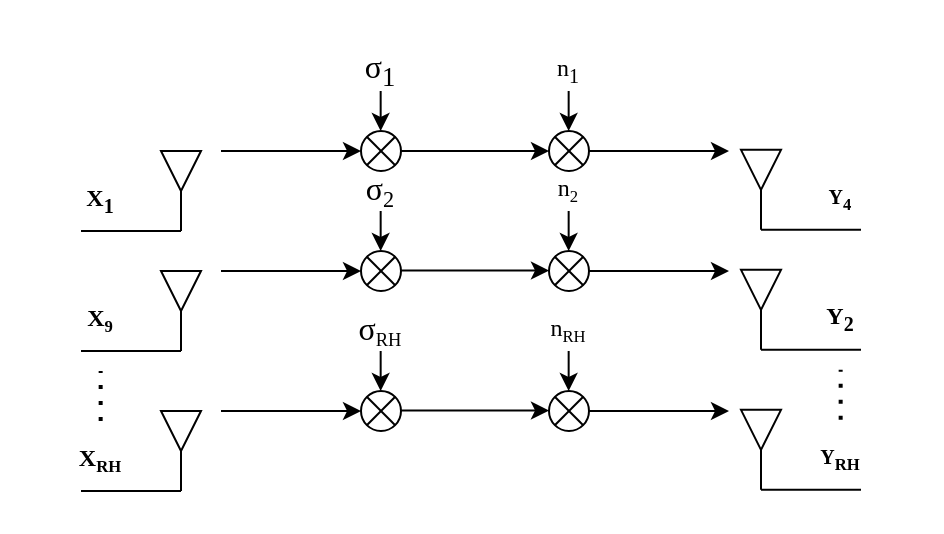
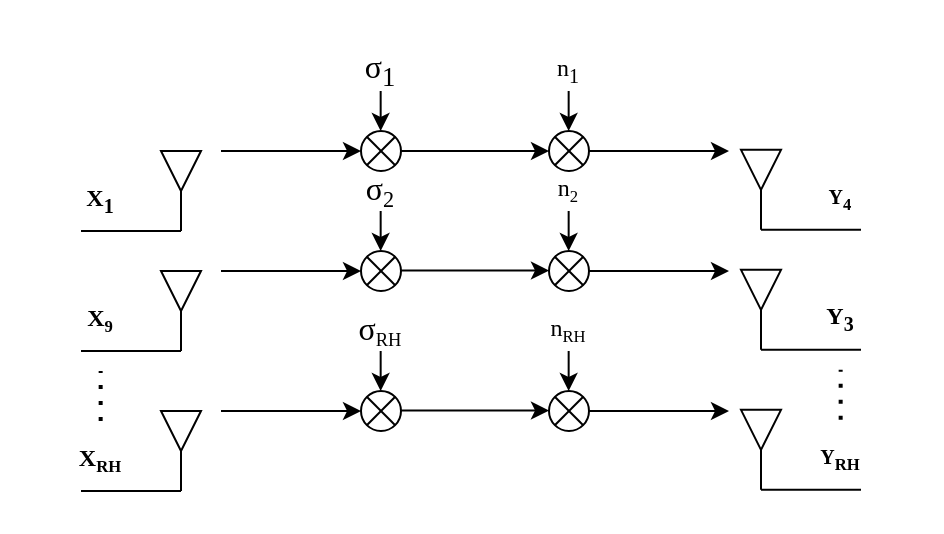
(841, 319) -> (841, 319)
